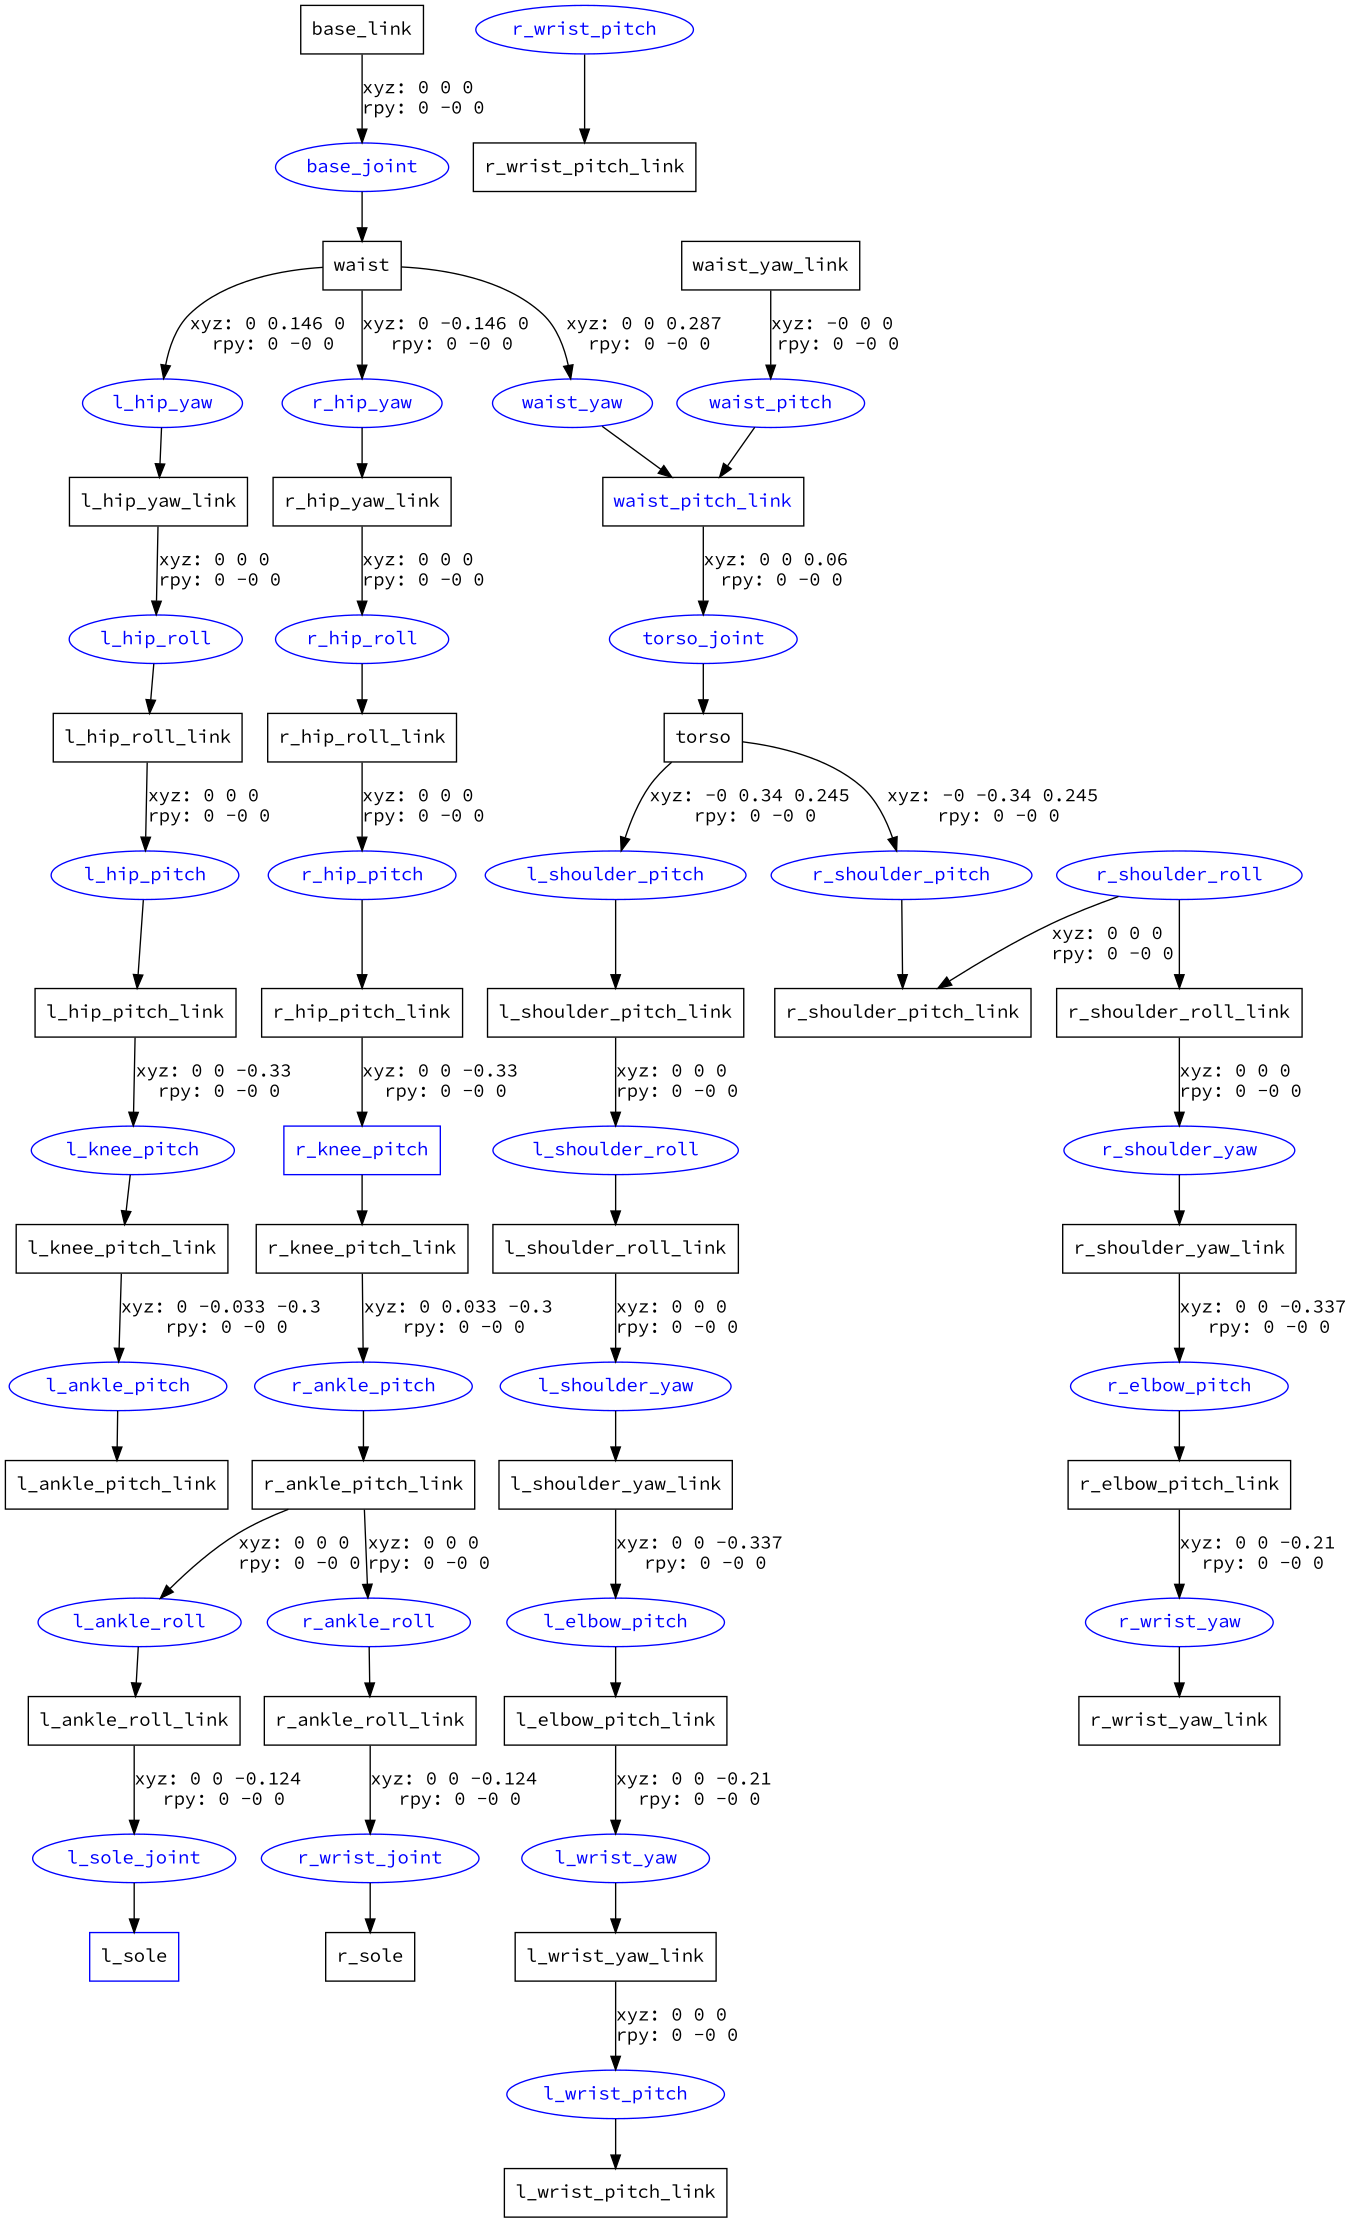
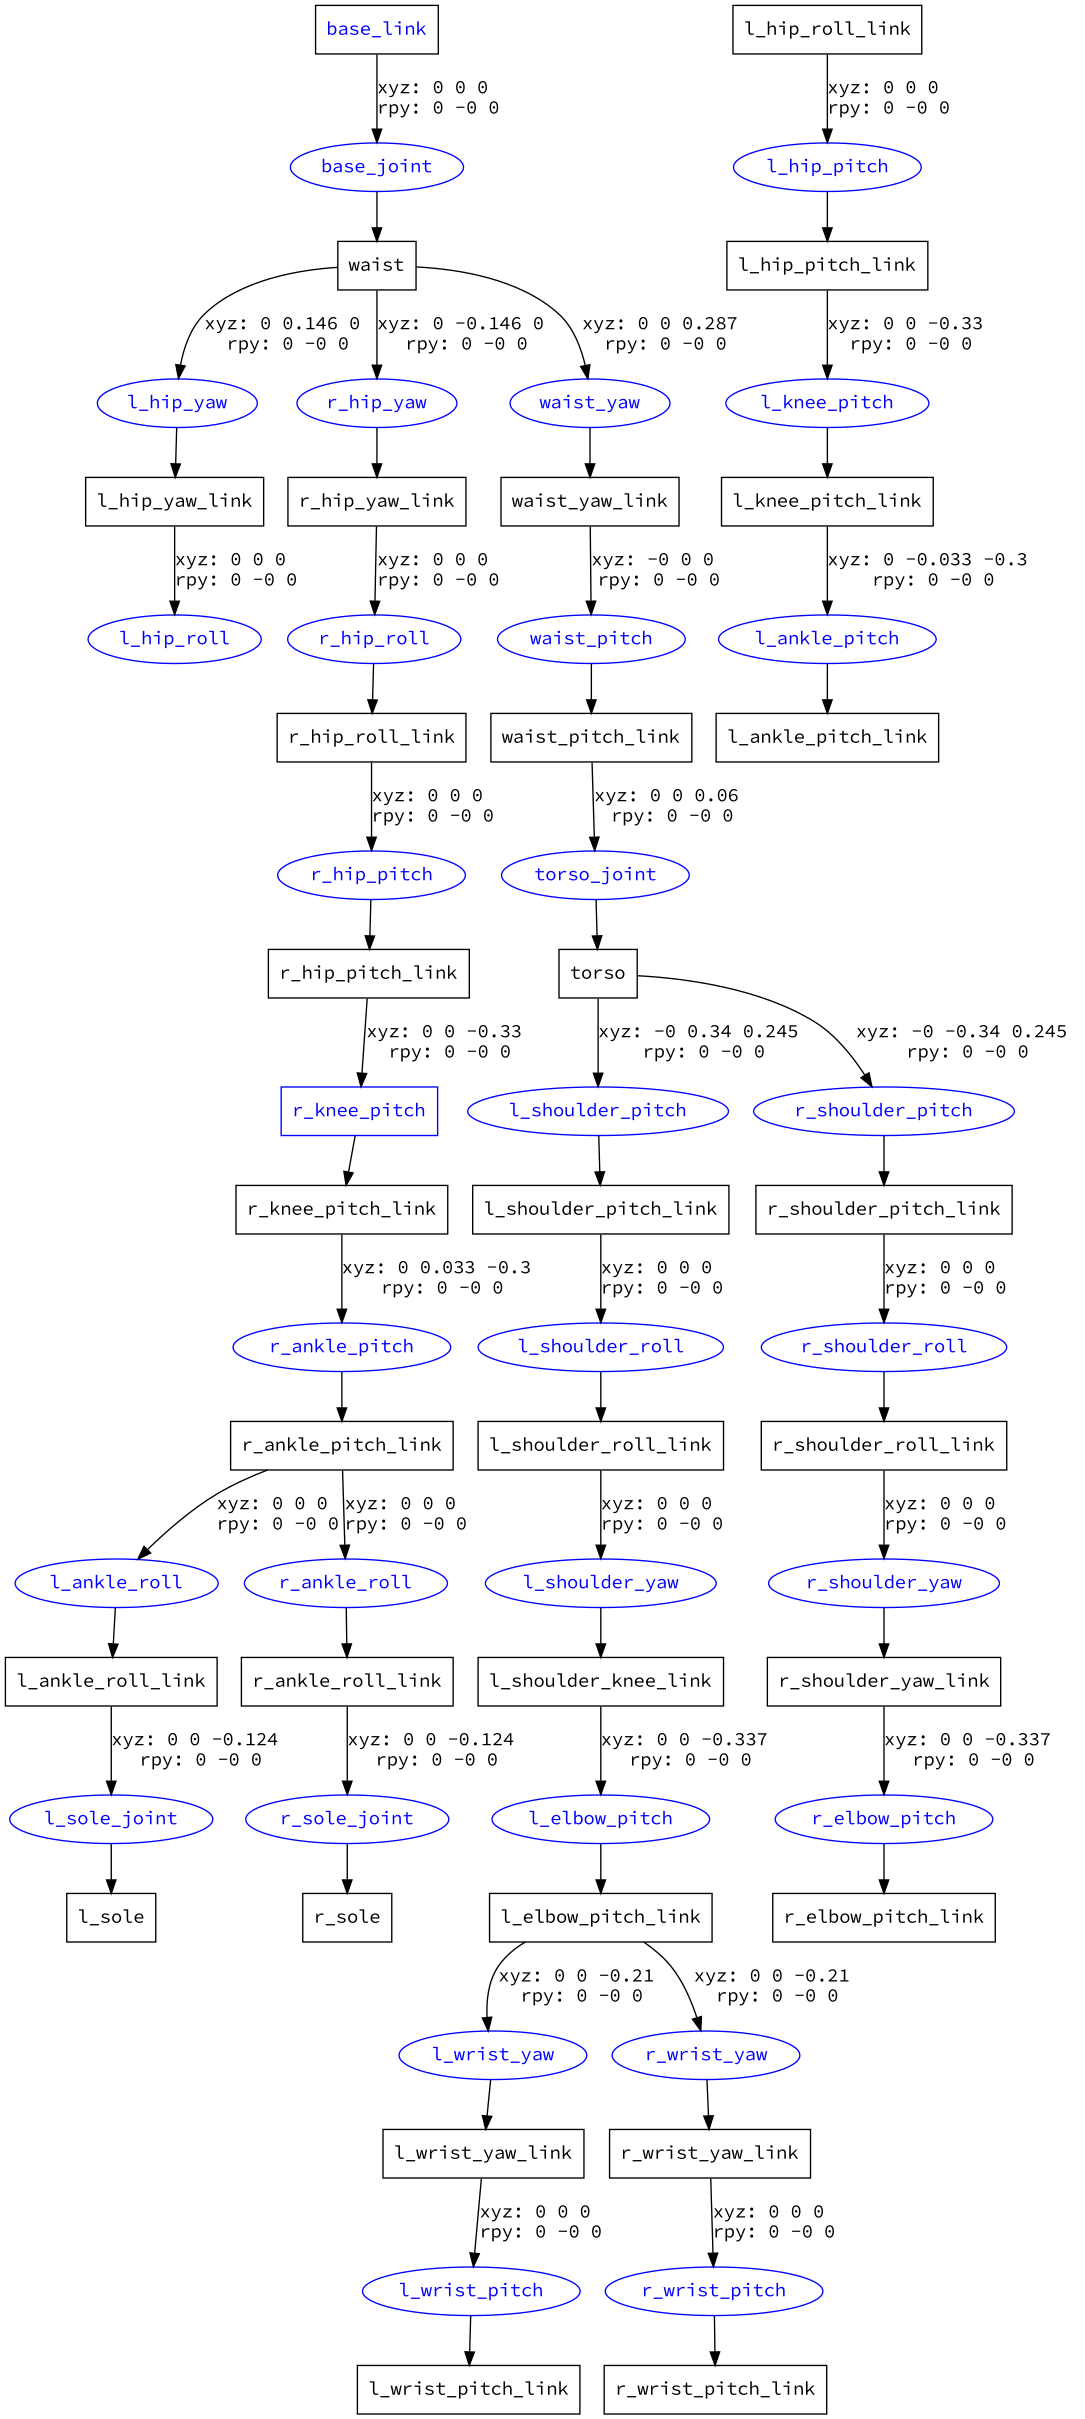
(362, 30) -> (377, 30)
(632, 448) -> (590, 446)
(703, 502) -> (591, 738)
(152, 682) -> none
(1032, 934) -> (884, 1272)
(616, 1485) -> (601, 1682)
(1179, 1547) -> (677, 1975)
(370, 1858) -> (347, 1819)
(134, 1957) -> (111, 1918)
none -> (712, 2216)
